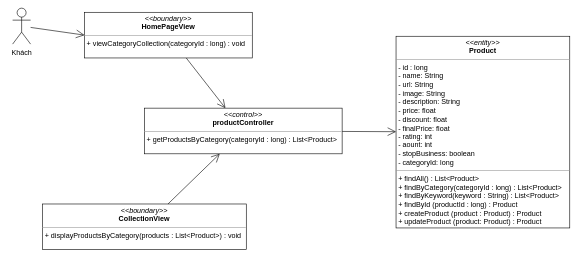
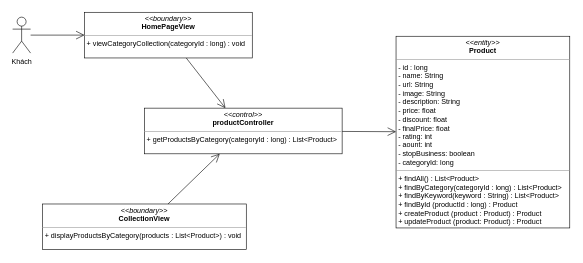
(21, 26) -> (21, 35)
